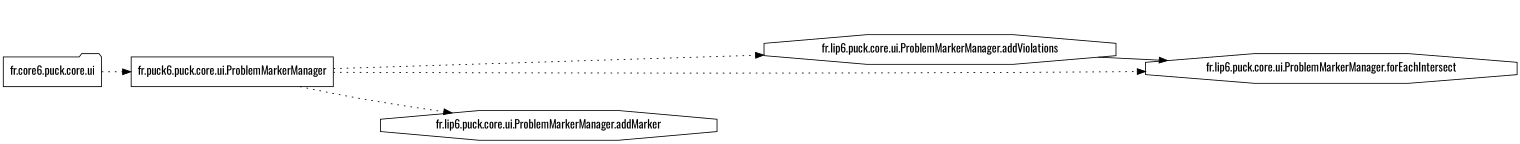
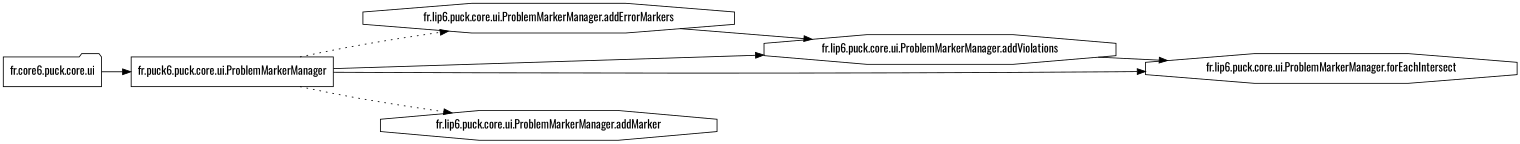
none -> (549, 18)
(544, 62) -> (544, 62)
(112, 72) -> (112, 72)
(735, 73) -> (735, 73)
